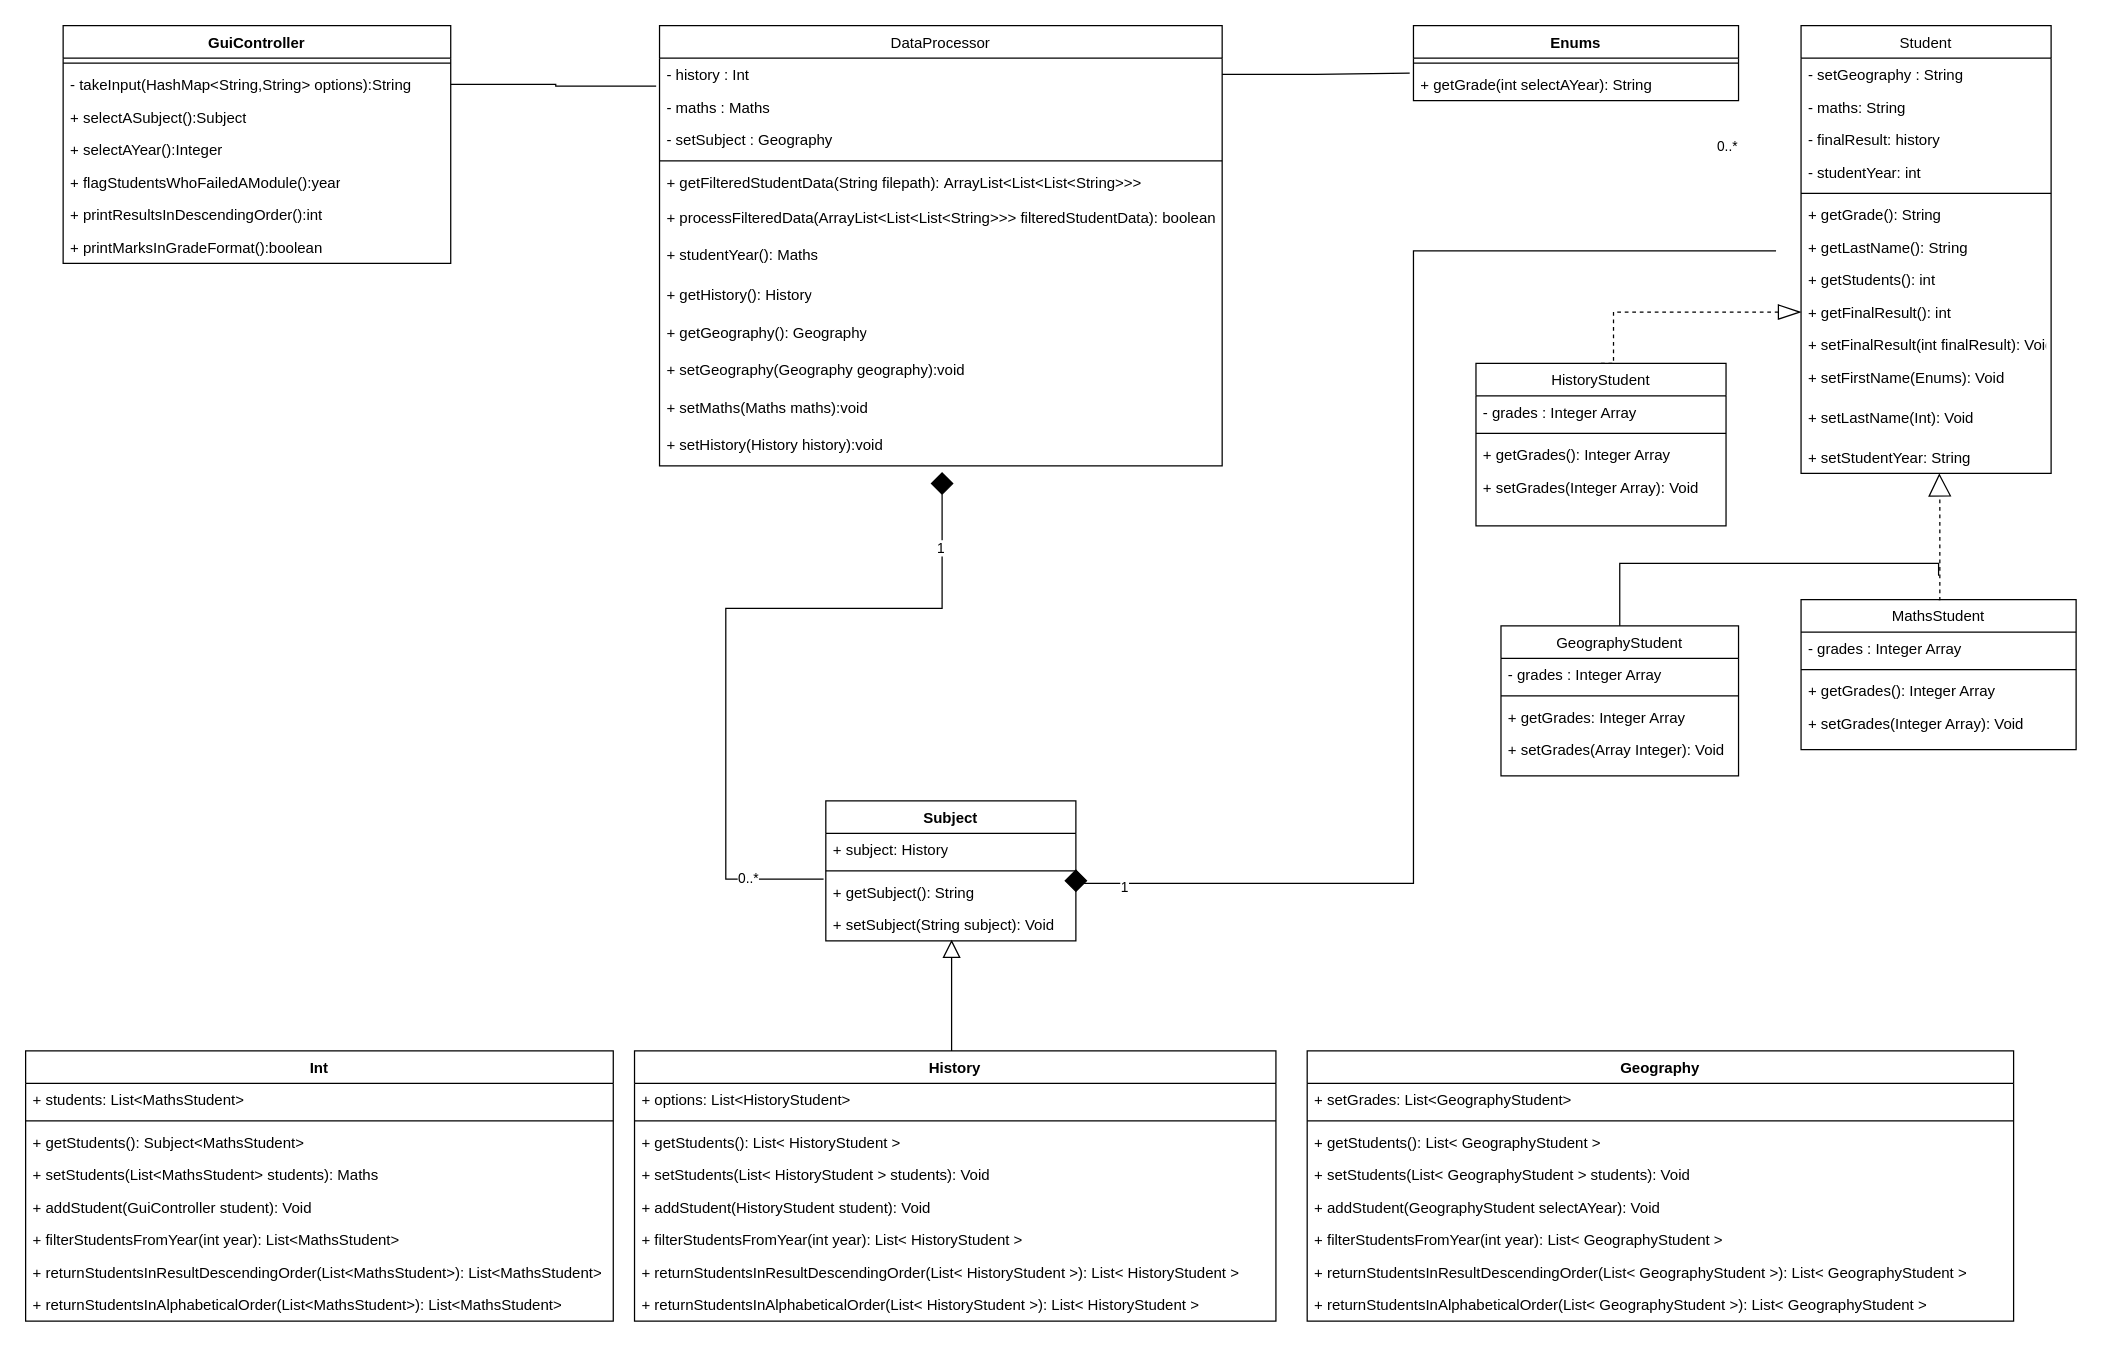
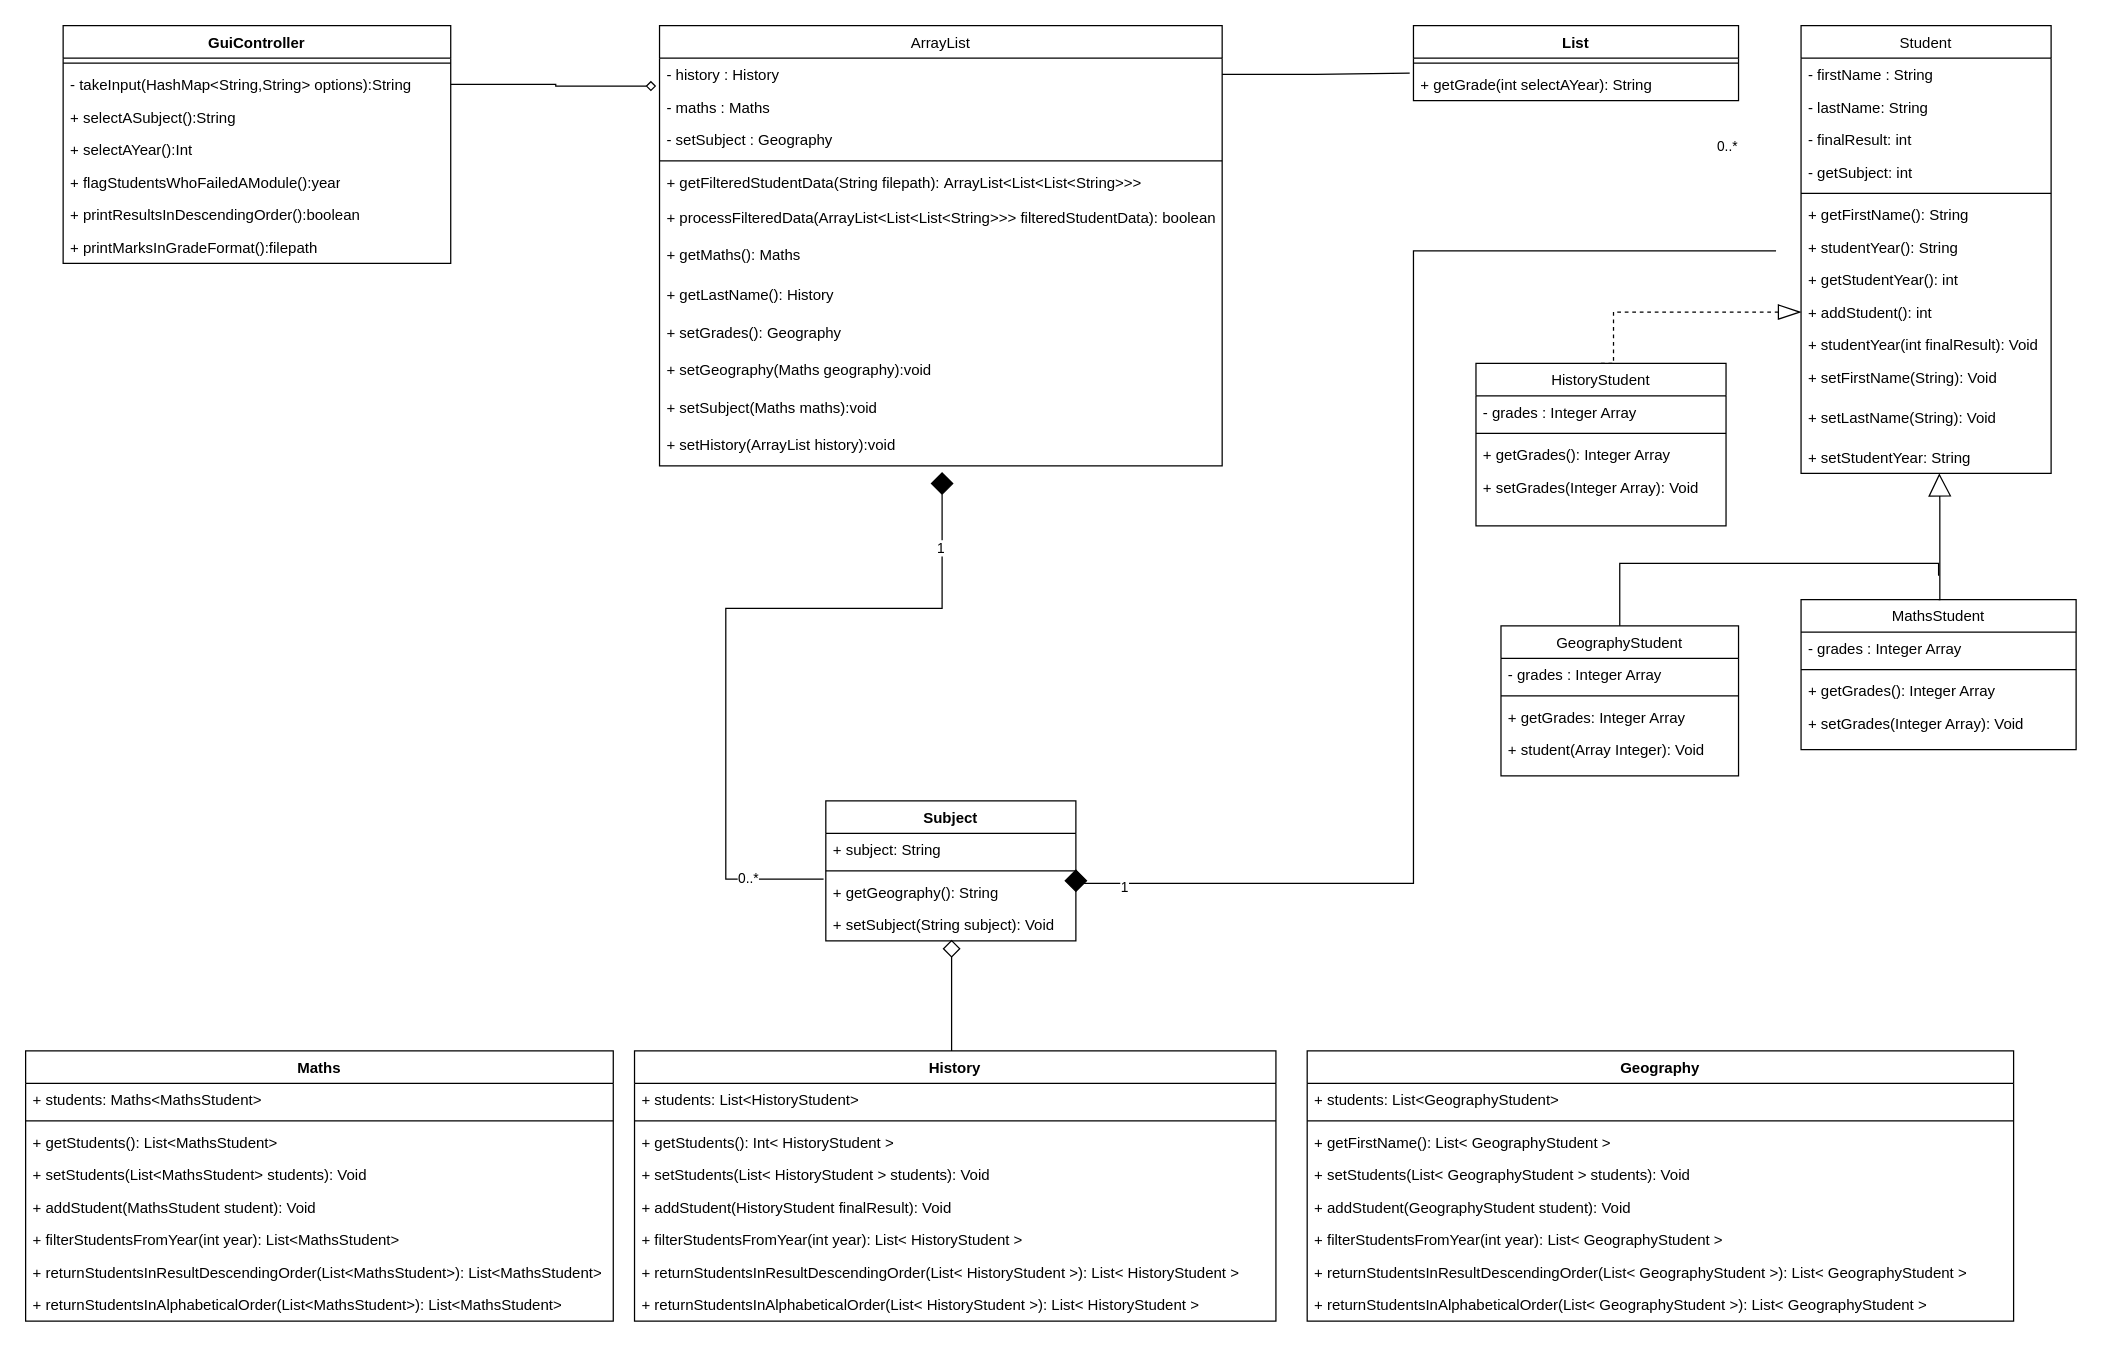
(940, 43) -> (940, 43)
(1576, 43) -> (1576, 43)
(720, 75) -> (734, 75)
(1894, 75) -> (1880, 75)
(650, 86) -> (645, 86)
(1863, 108) -> (1873, 108)
(174, 118) -> (168, 118)
(1886, 140) -> (1869, 140)
(161, 151) -> (145, 151)
(1875, 173) -> (1871, 173)
(1884, 215) -> (1899, 215)
(216, 216) -> (233, 216)
(212, 248) -> (214, 248)
(1896, 248) -> (1896, 248)
(753, 256) -> (741, 256)
(1884, 280) -> (1896, 280)
(754, 296) -> (760, 296)
(1890, 313) -> (1880, 313)
(774, 333) -> (762, 333)
(1948, 345) -> (1941, 345)
(827, 371) -> (810, 371)
(1911, 378) -> (1913, 378)
(777, 408) -> (785, 408)
(1901, 418) -> (1911, 418)
(796, 446) -> (804, 446)
(1939, 530) -> (1939, 530)
(1632, 750) -> (1624, 750)
(901, 851) -> (897, 851)
(918, 893) -> (926, 893)
(951, 958) -> (951, 958)
(319, 1068) -> (319, 1068)
(153, 1101) -> (159, 1101)
(762, 1101) -> (768, 1101)
(1456, 1101) -> (1451, 1101)
(187, 1143) -> (172, 1143)
(794, 1143) -> (792, 1143)
(1477, 1143) -> (1479, 1143)
(229, 1176) -> (223, 1176)
(190, 1208) -> (191, 1208)
(809, 1208) -> (819, 1208)
(1506, 1208) -> (1491, 1208)
